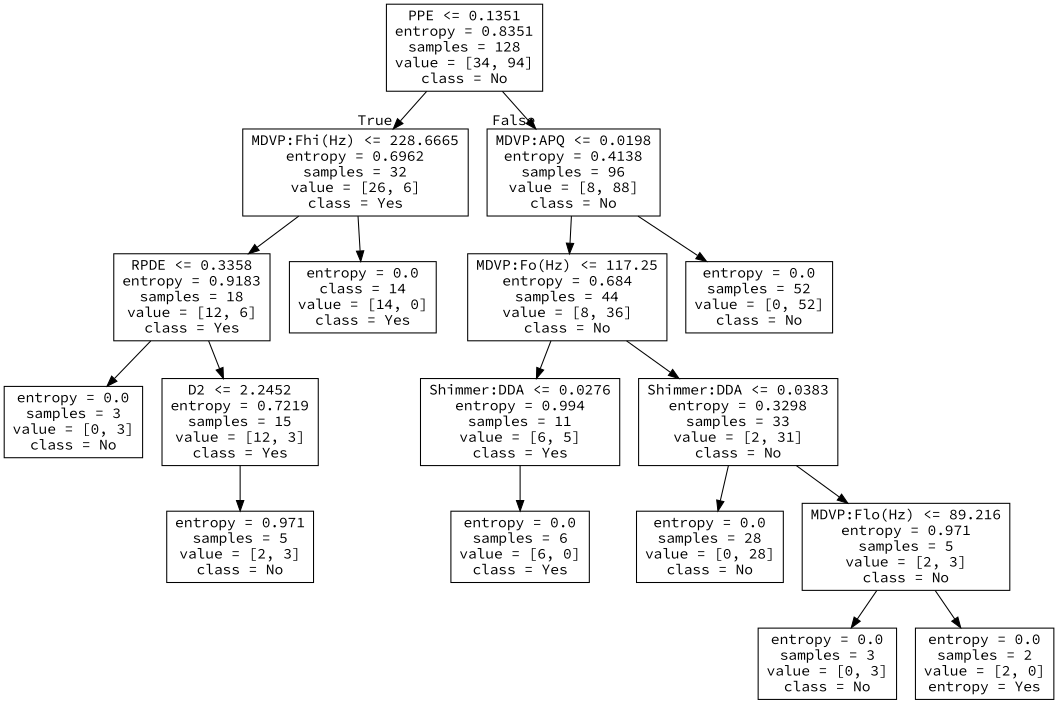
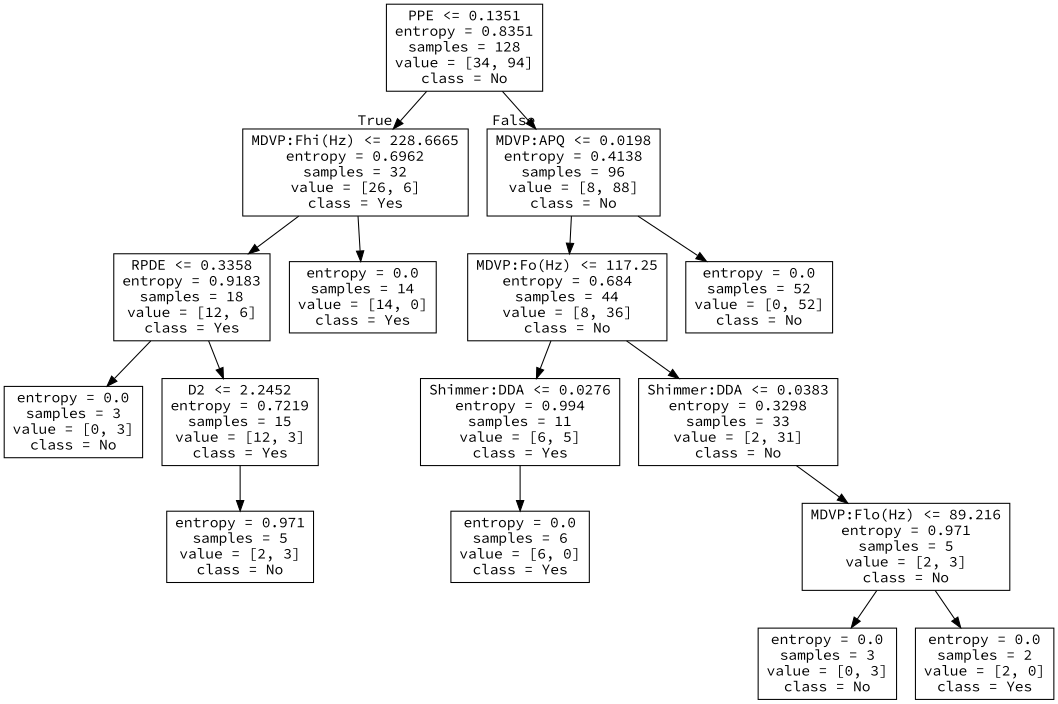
(363, 297) -> (363, 297)
(710, 547) -> none
(985, 664) -> (985, 664)
